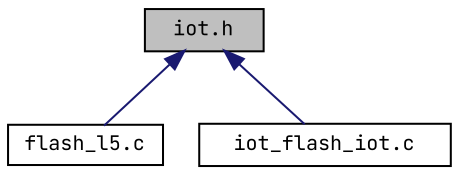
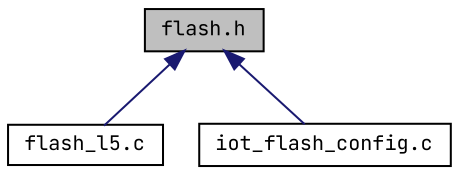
(204, 30) -> (204, 30)
(325, 145) -> (325, 145)
